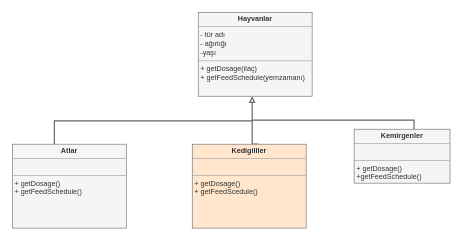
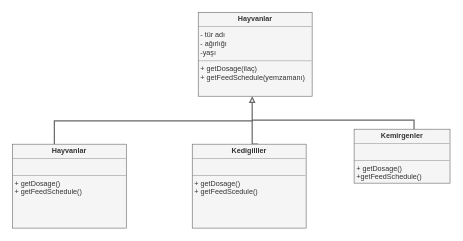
(49, 157) -> (49, 157)
(249, 186) -> (249, 186)
